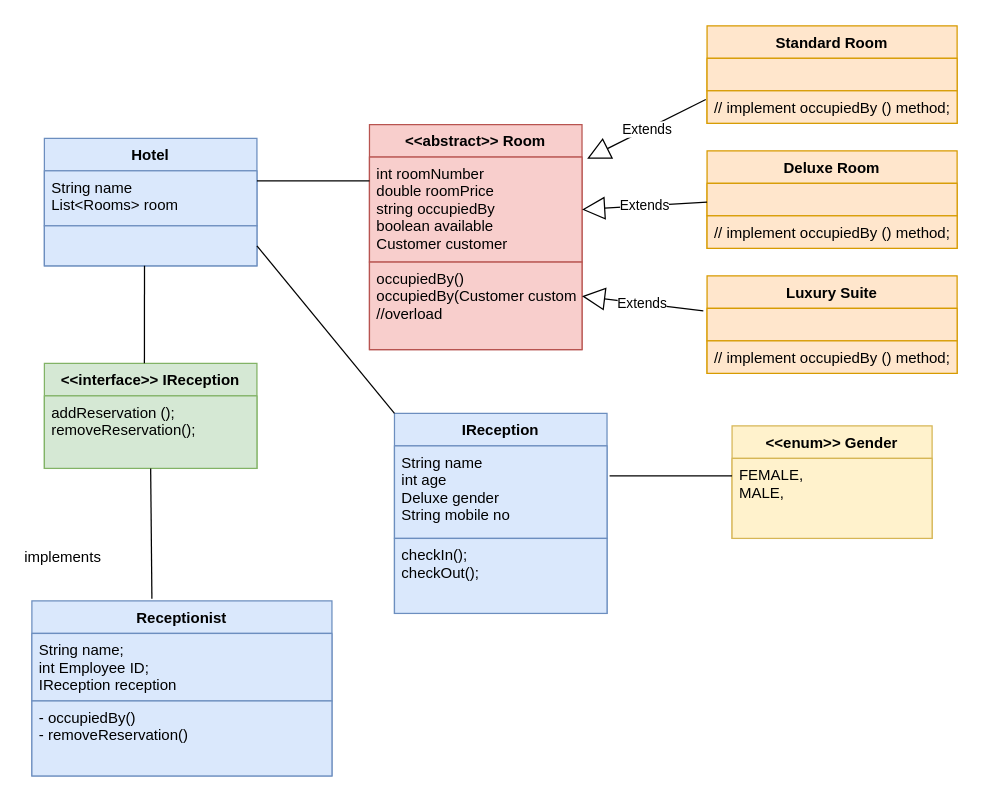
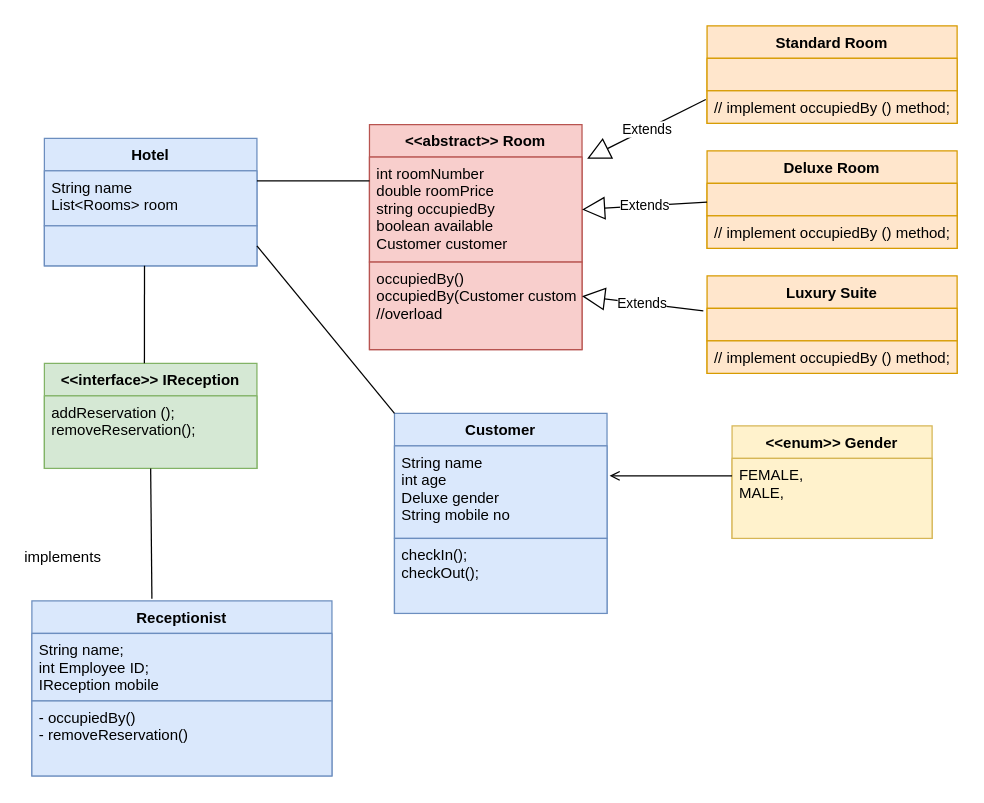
(500, 430) -> (500, 430)
(615, 476) -> (616, 476)
(83, 650) -> (83, 650)
